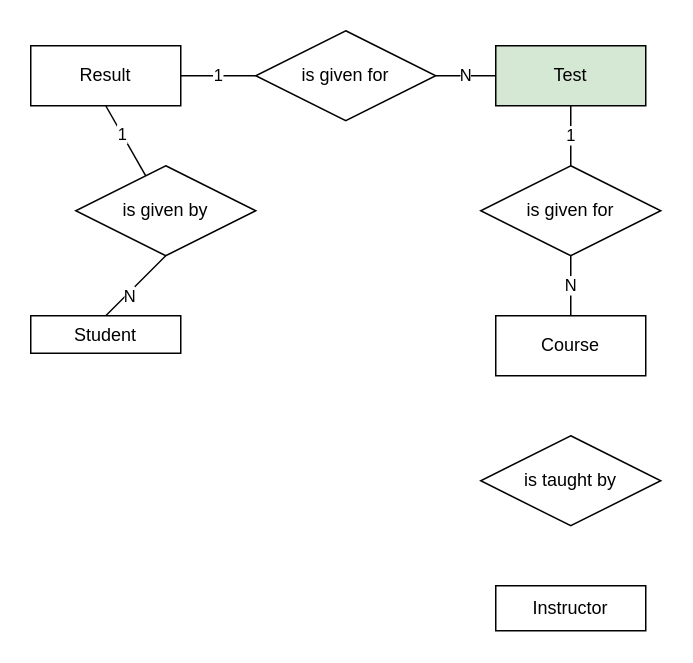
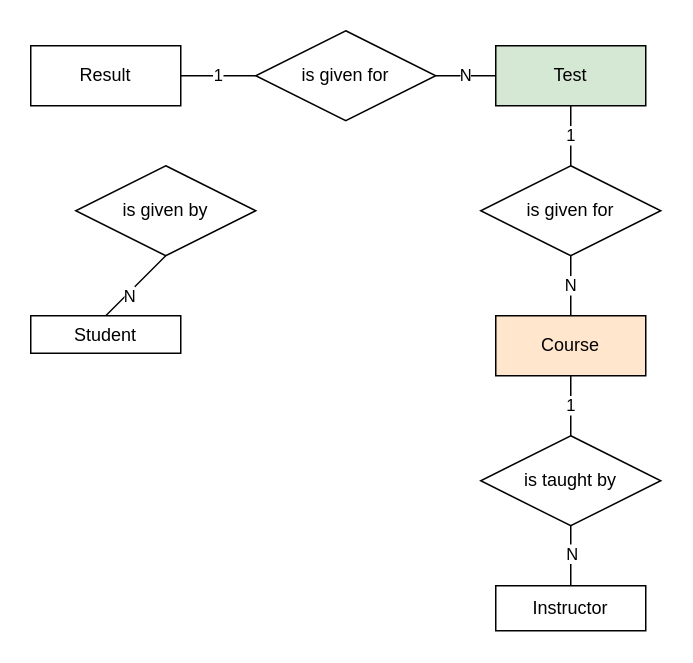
(126, 141) -> none
(571, 346) -> (571, 346)
none -> (571, 406)
none -> (571, 556)
